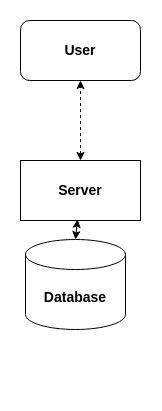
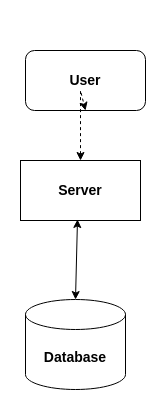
(81, 51) -> (86, 81)
(76, 285) -> (76, 345)
